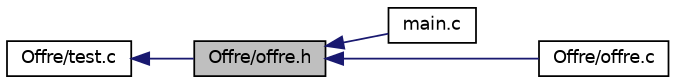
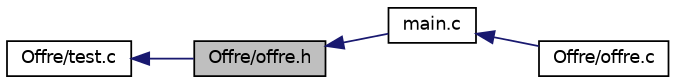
(441, 59) -> (516, 42)
